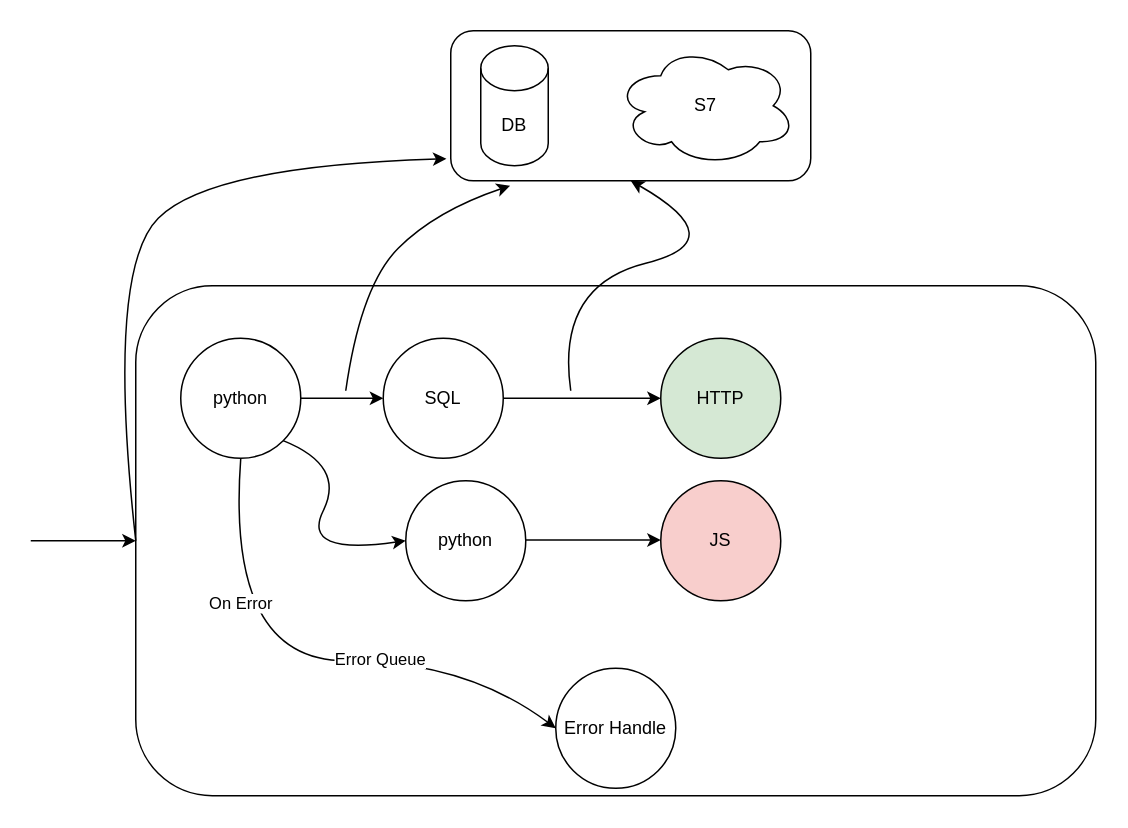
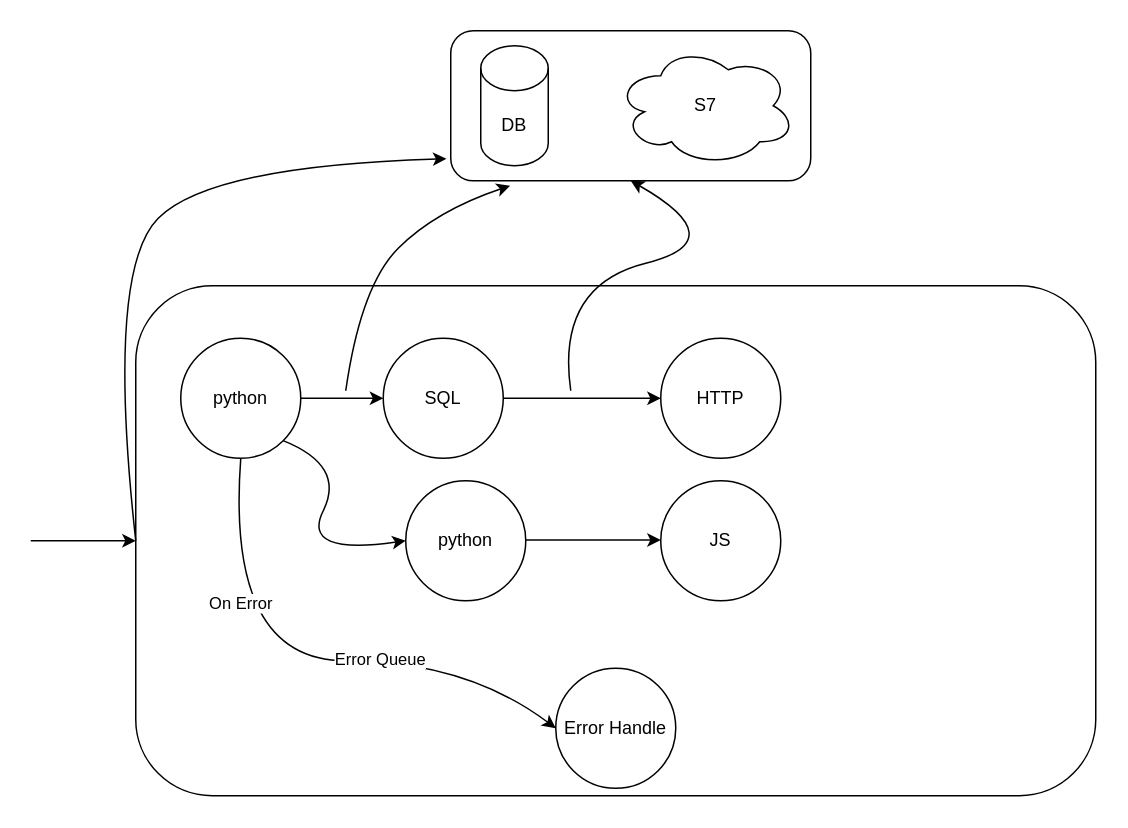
(721, 398) -> (721, 398)
(721, 541) -> (721, 541)
